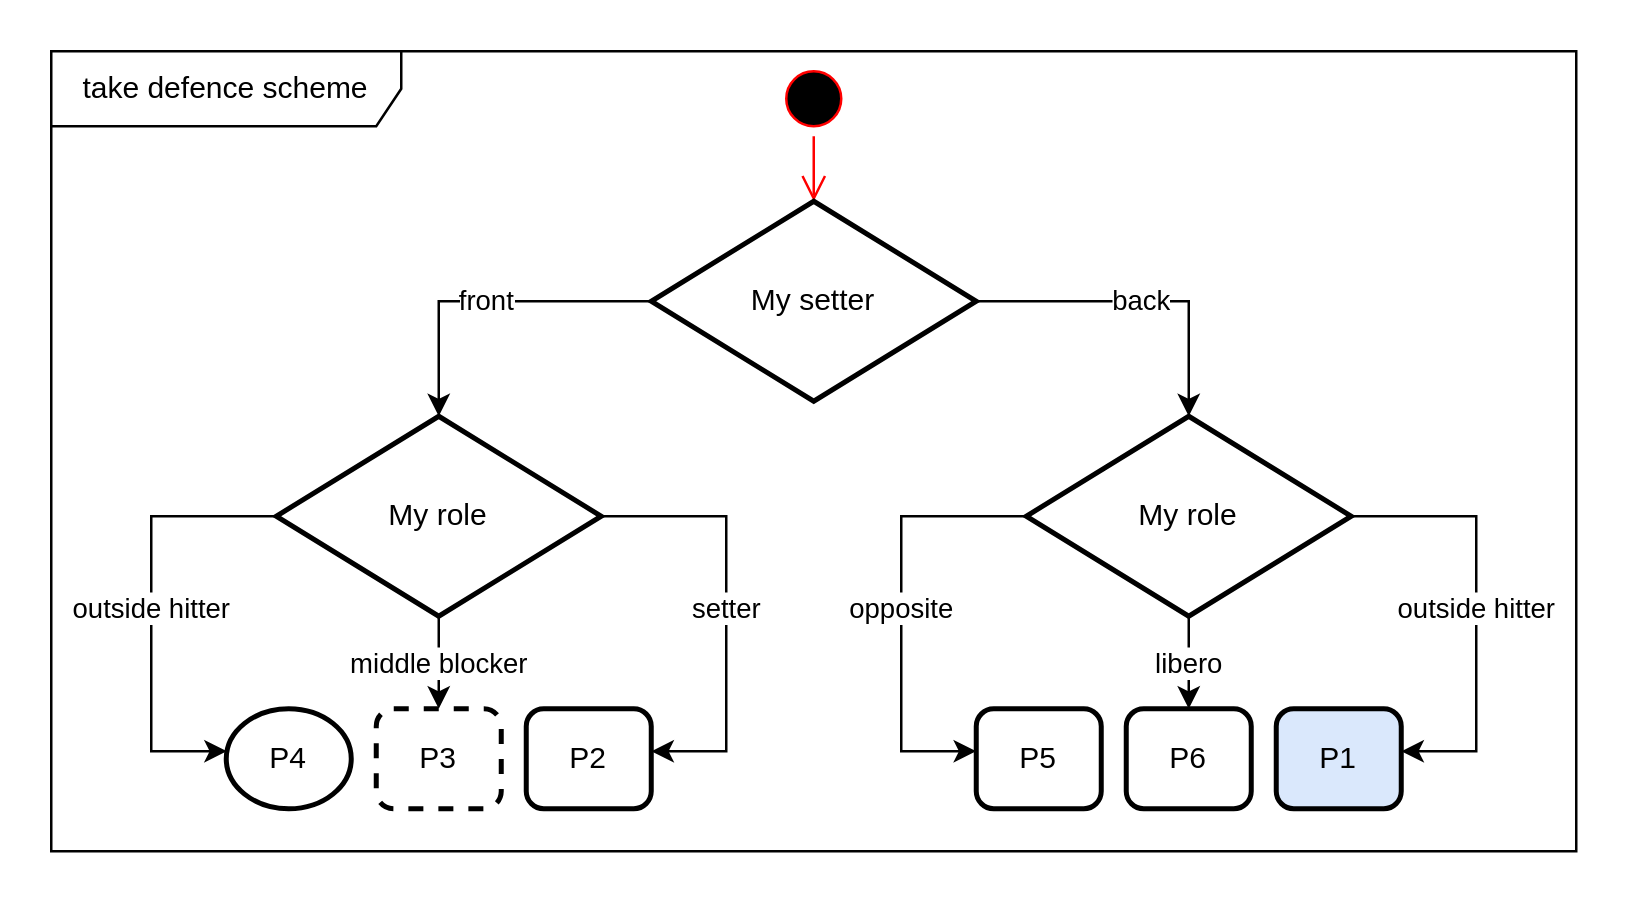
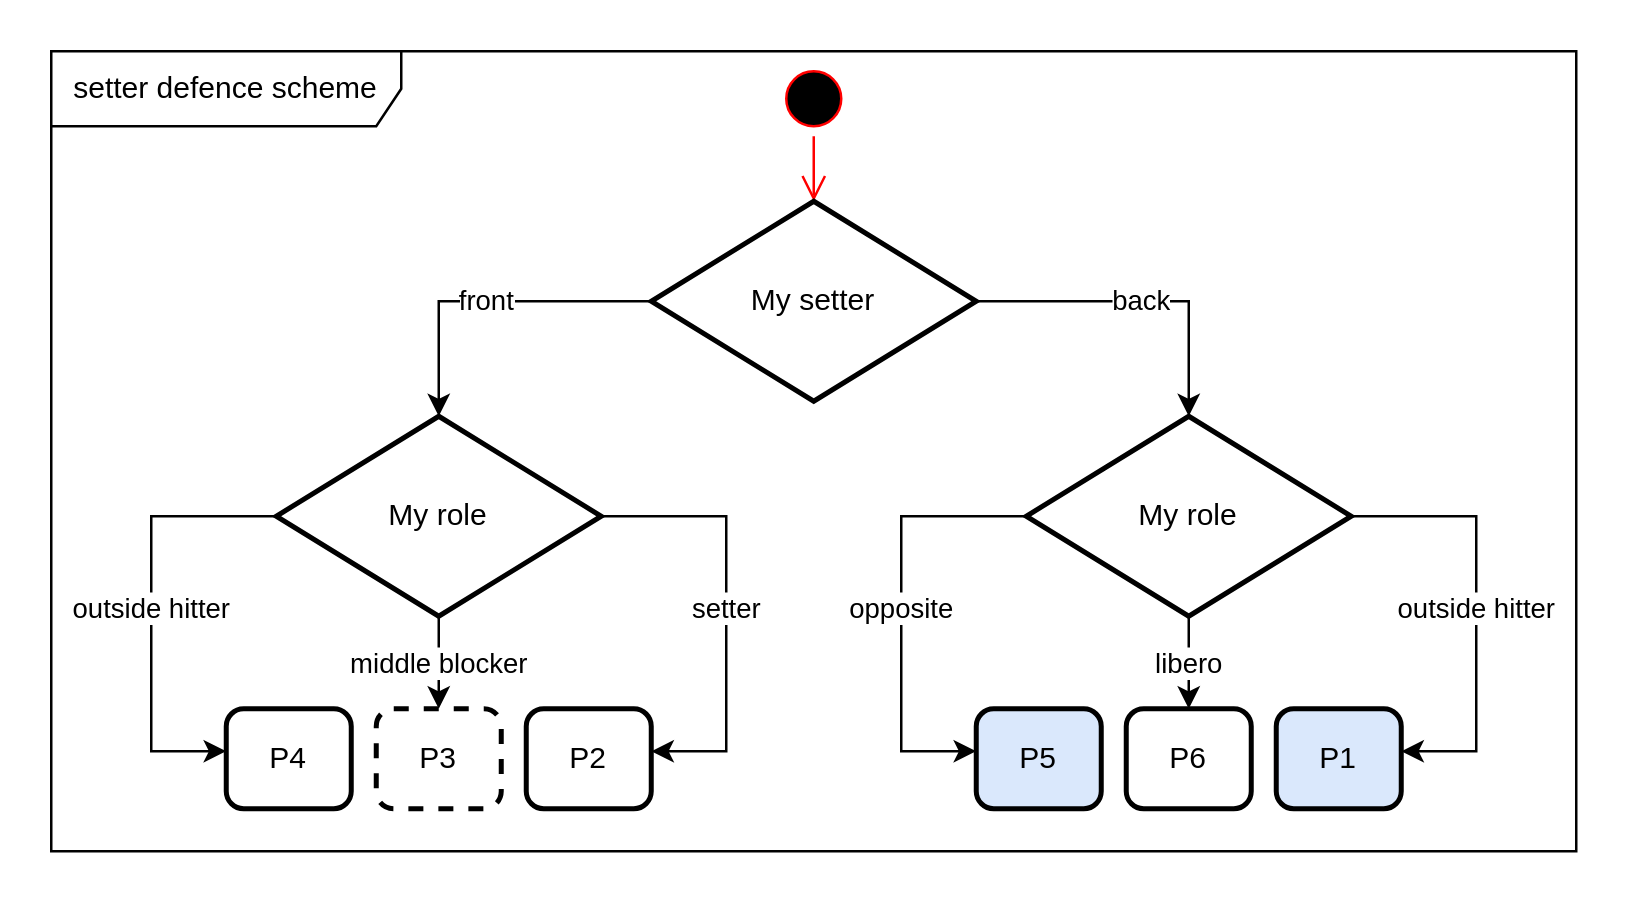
(226, 89) -> (226, 89)
(289, 759) -> (289, 759)
(1039, 759) -> (1039, 759)
